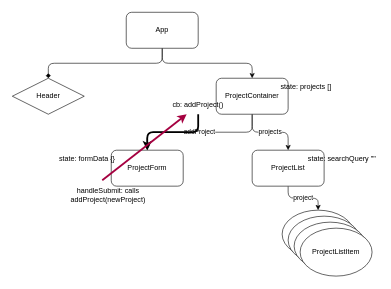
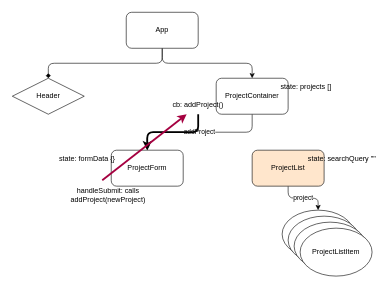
(269, 132) -> none
(288, 168) -> (288, 168)
